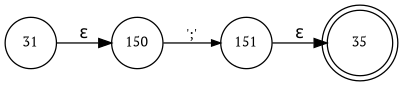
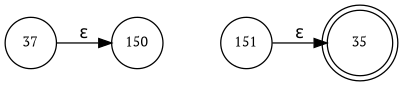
(31, 43) -> (31, 43)
(187, 43) -> none
